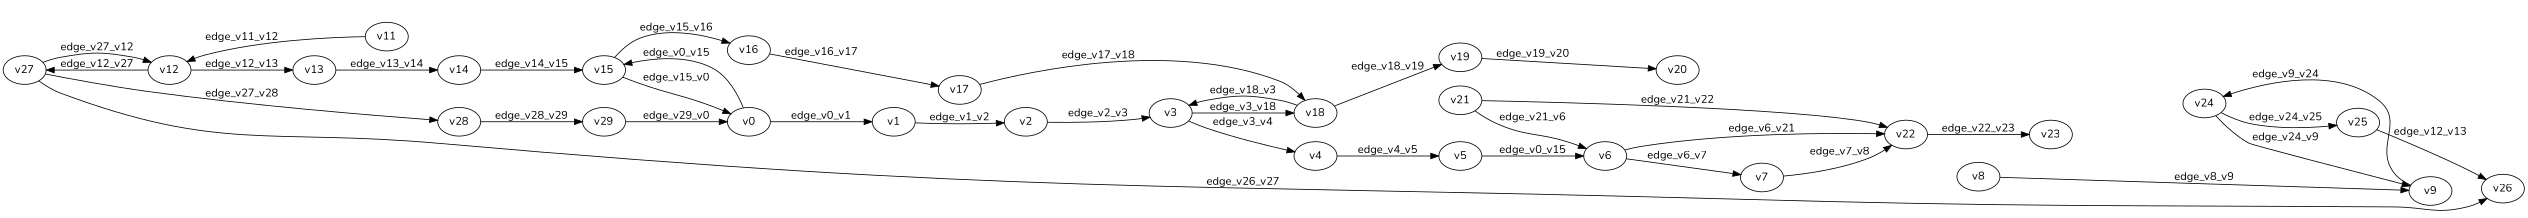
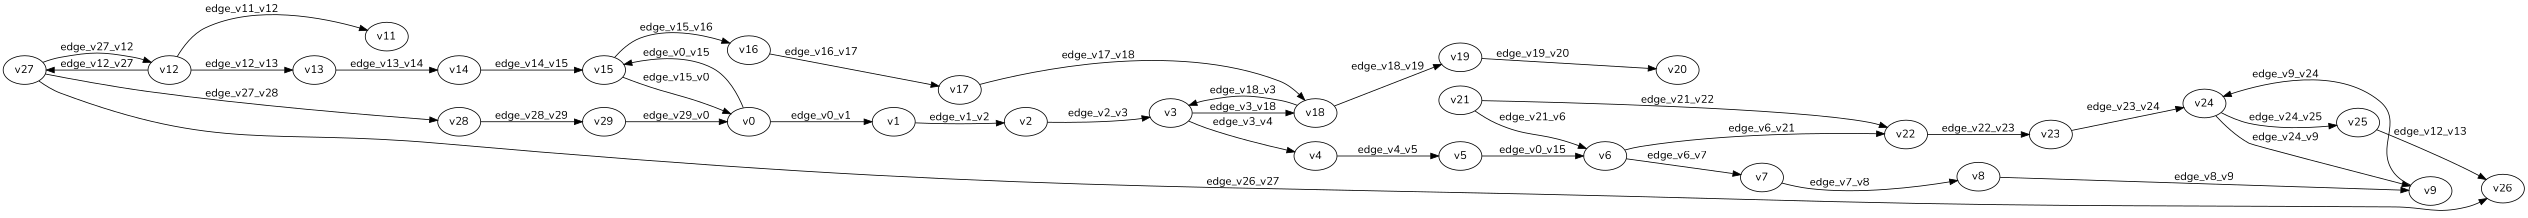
(279, 42) -> (262, 15)
none -> (2124, 120)
(1836, 168) -> (1866, 190)
